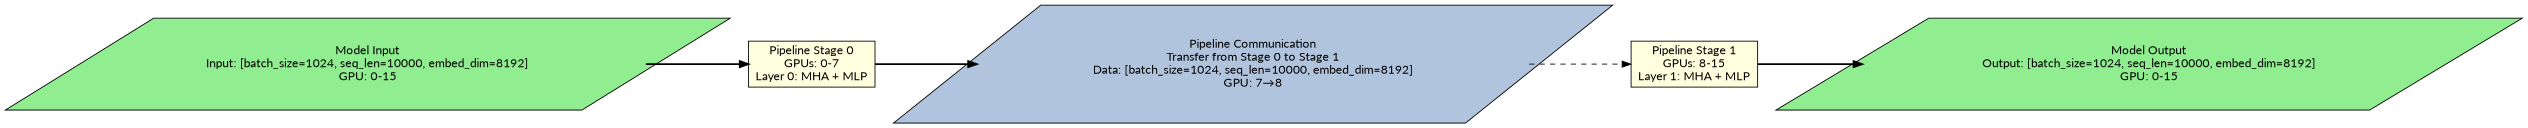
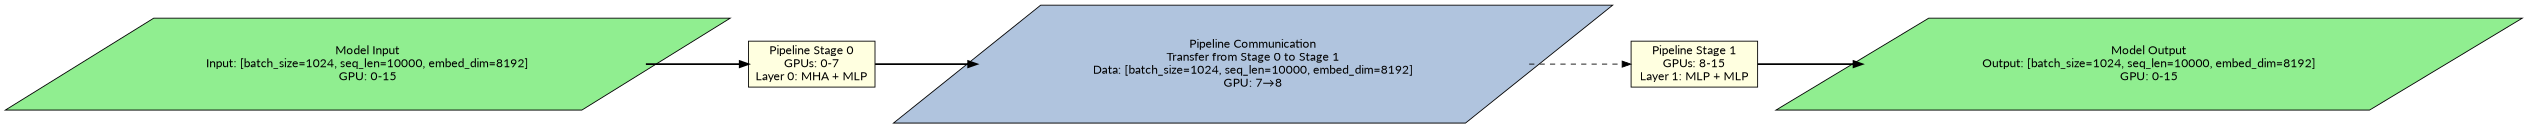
(1694, 64) -> (1694, 64)
